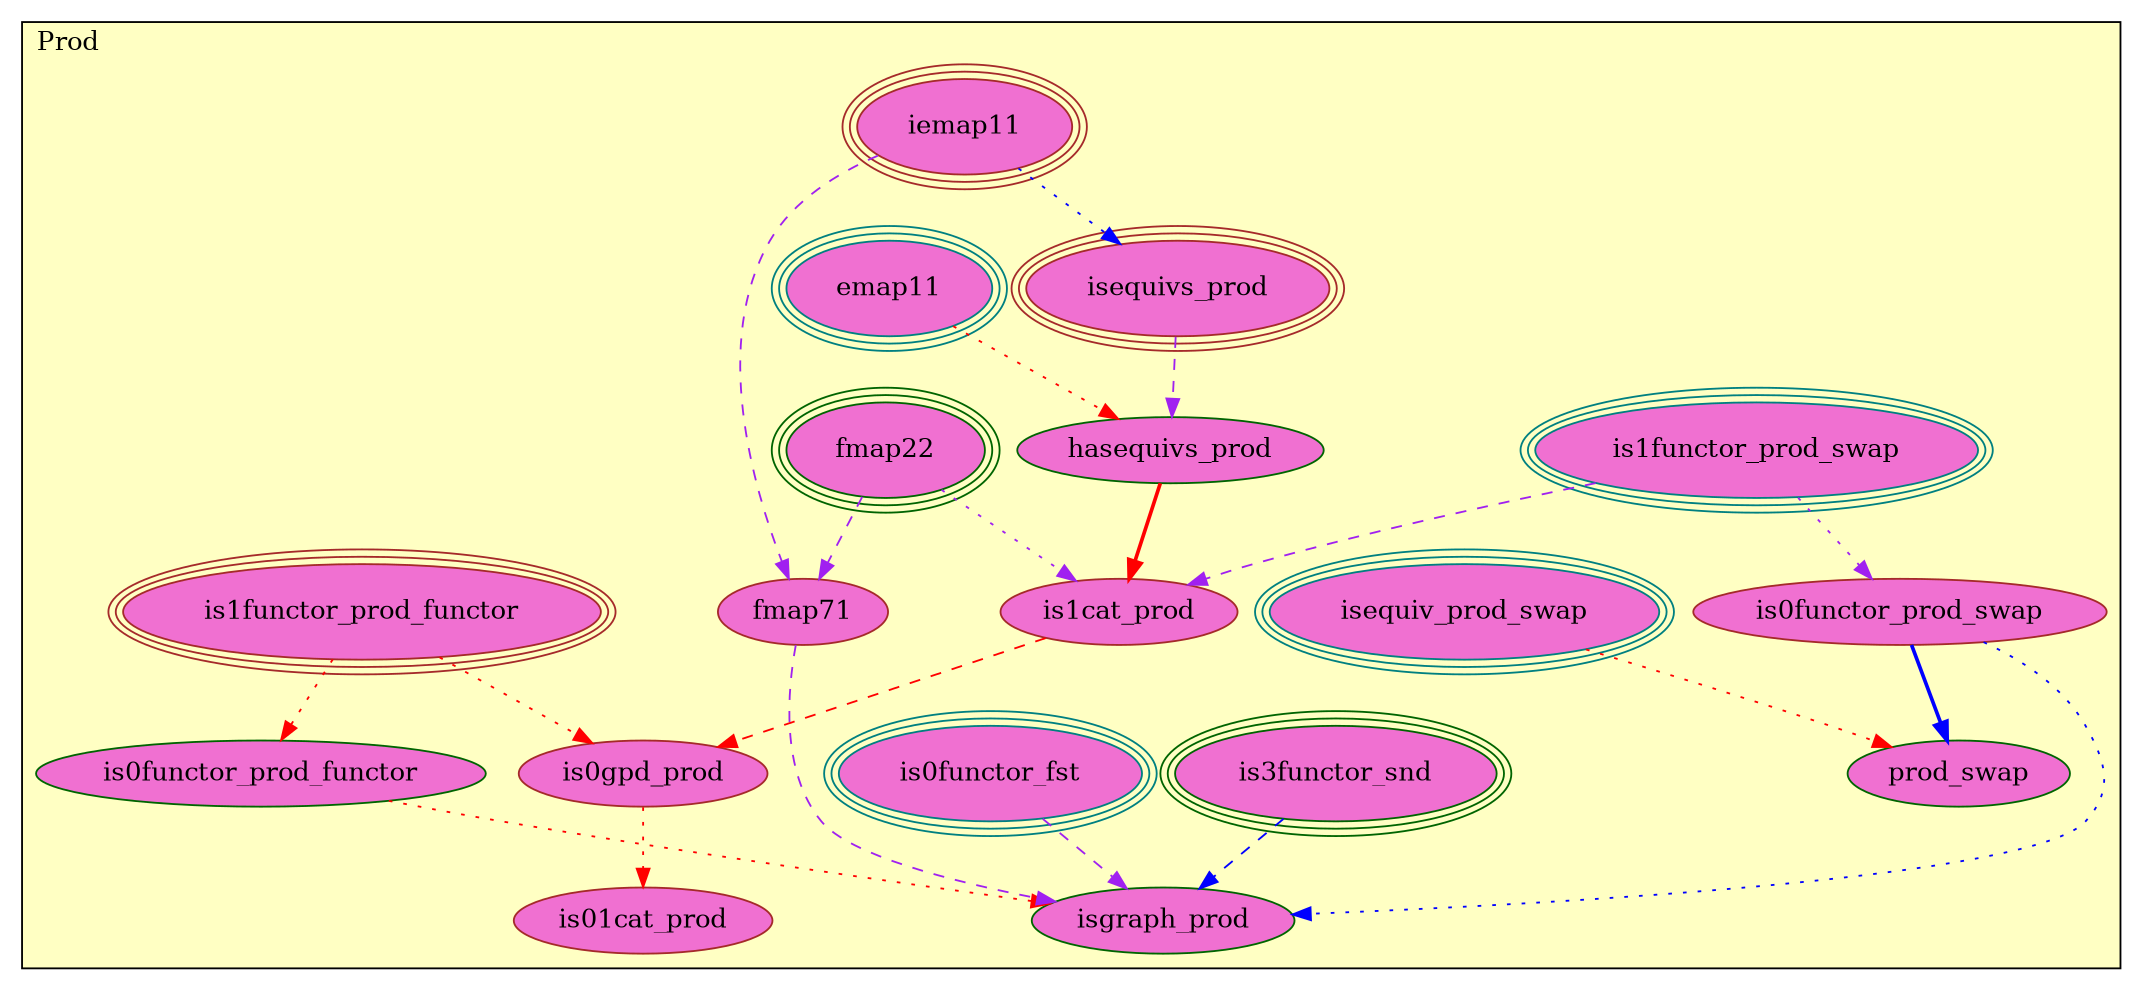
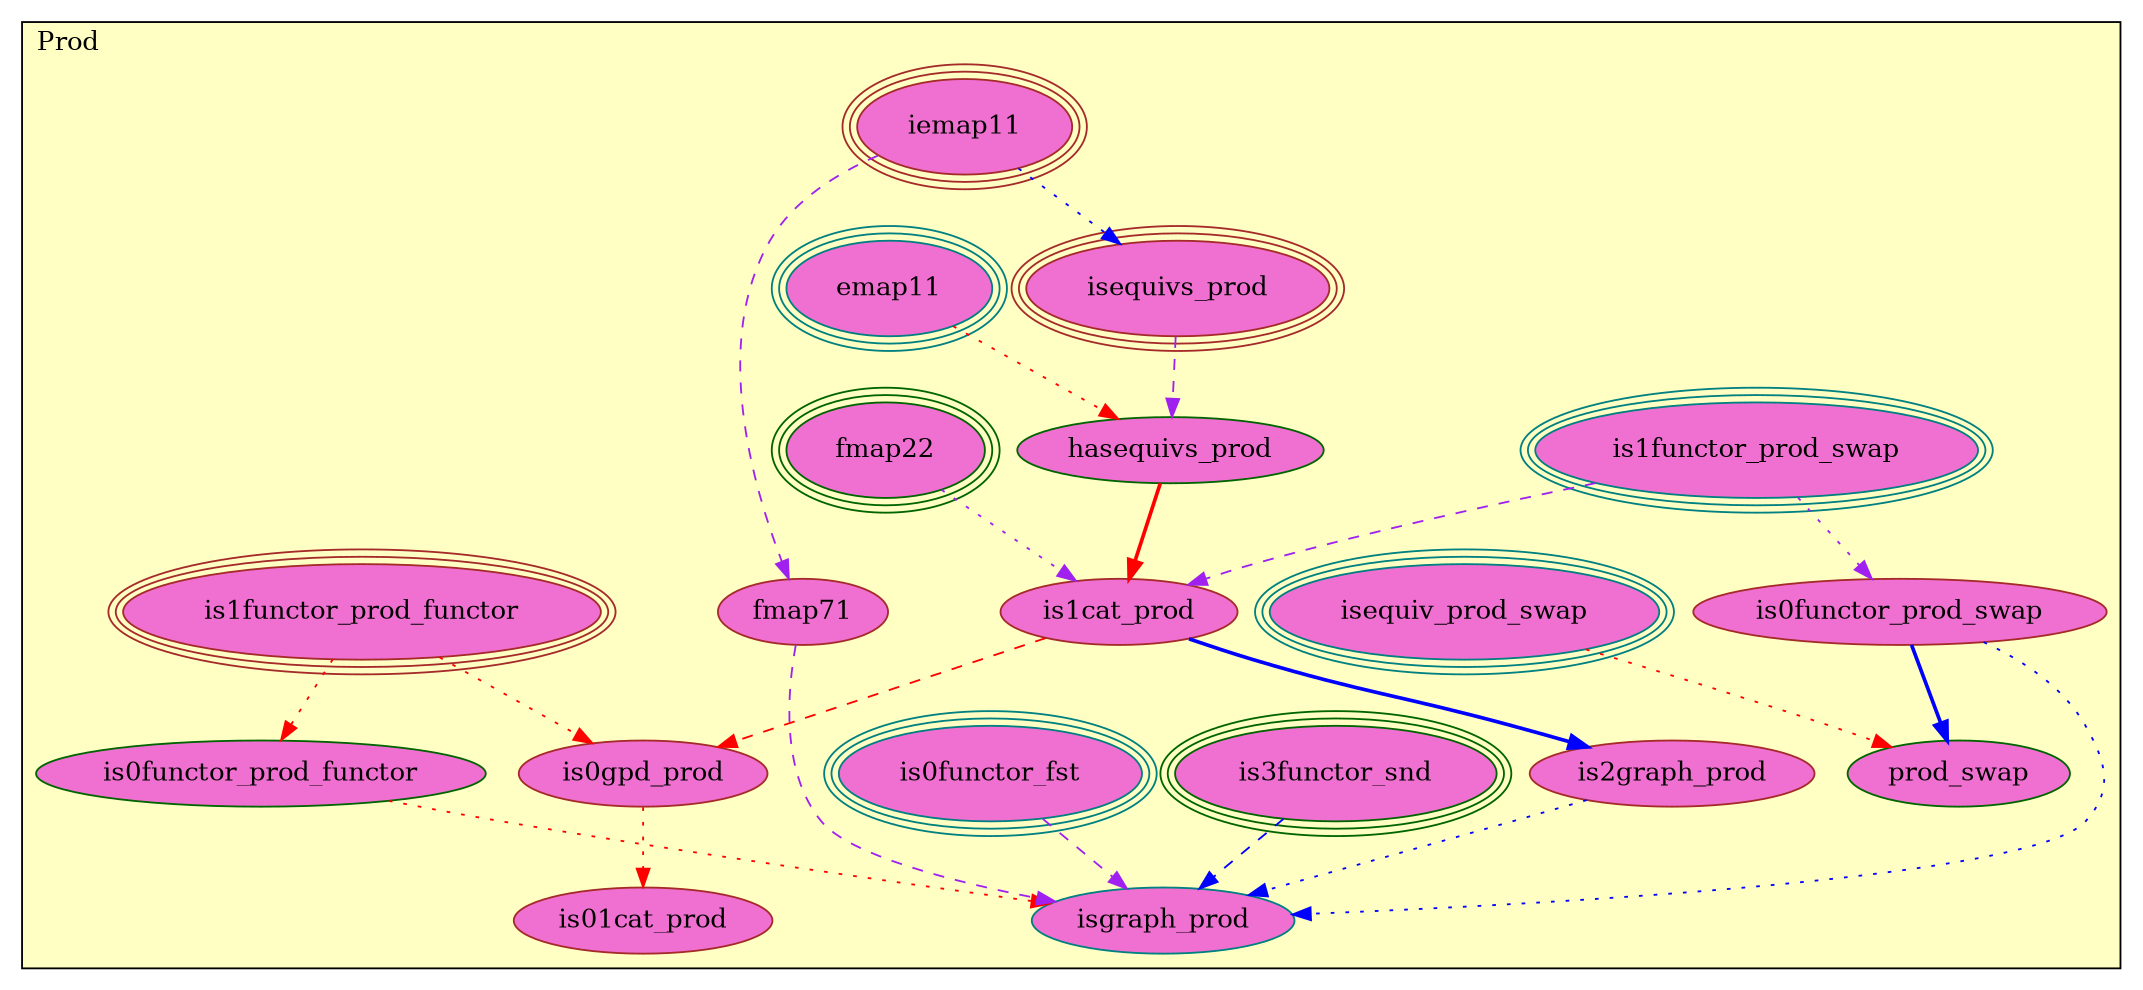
(845, 530) -> none
none -> (1672, 774)
(1163, 921) -> (1163, 921)
